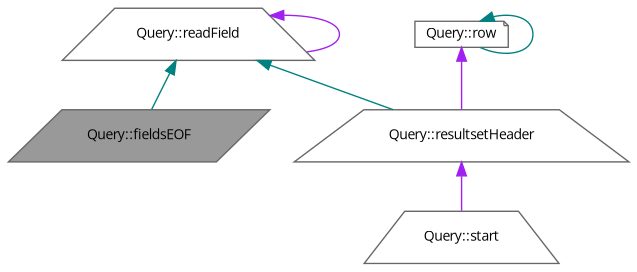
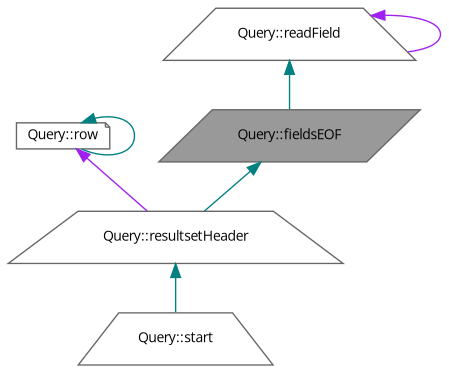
(332, 87) -> (227, 191)
(462, 193) -> (176, 295)
